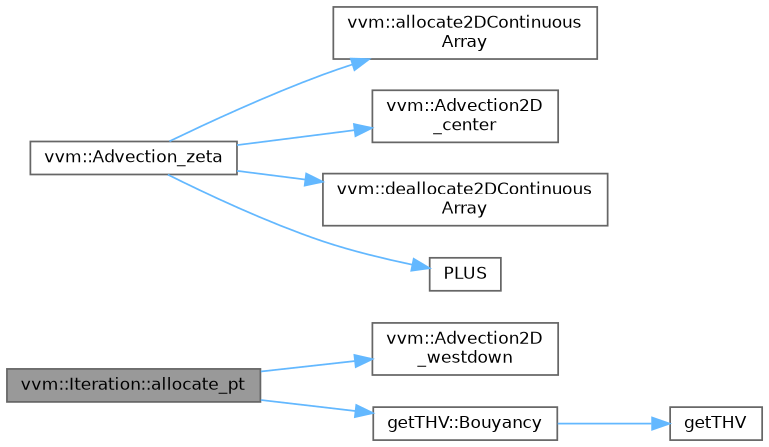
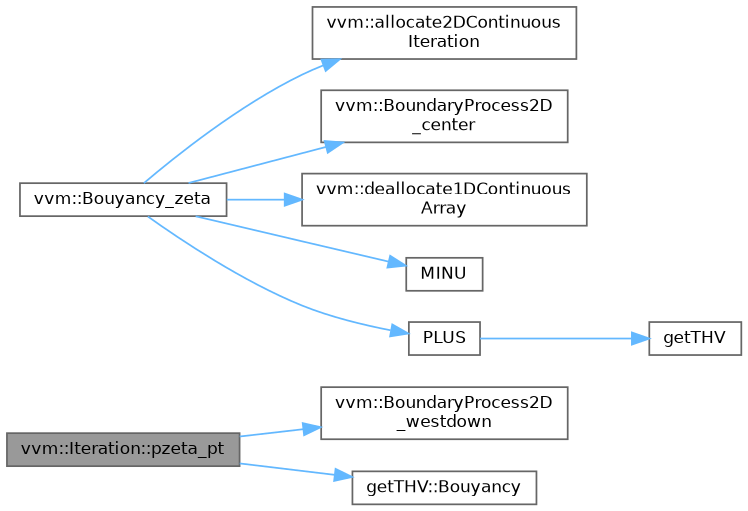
(465, 33) -> (444, 33)
(465, 116) -> (444, 116)
(134, 158) -> (123, 200)
(465, 200) -> (444, 200)
none -> (444, 274)
(465, 349) -> (444, 413)
(134, 385) -> (123, 450)
(605, 424) -> (556, 339)
